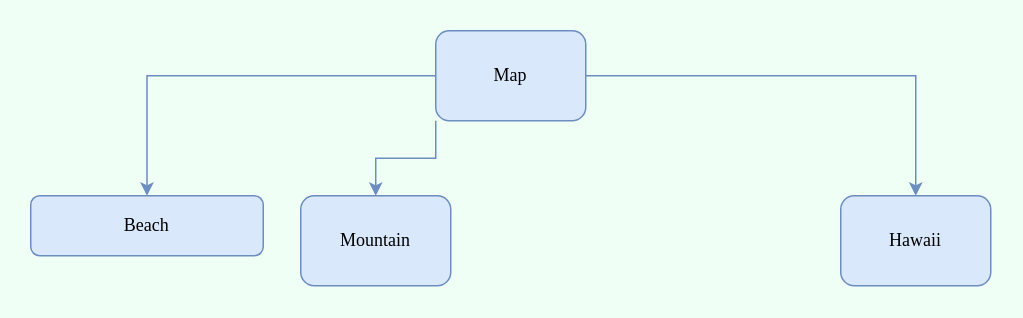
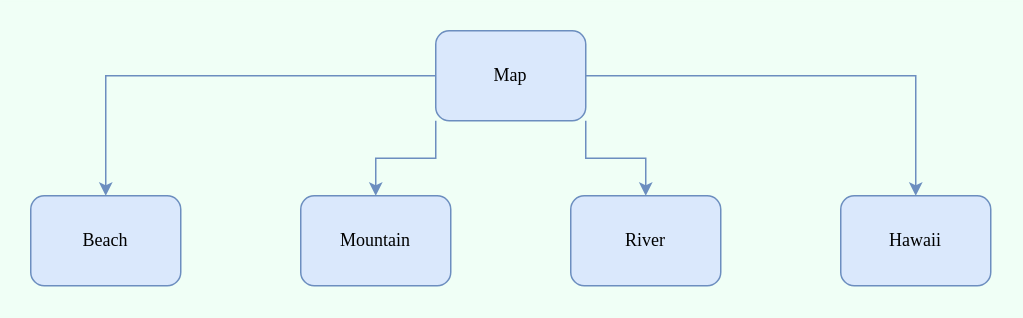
none -> (611, 158)
(147, 226) -> (106, 241)
none -> (646, 241)
